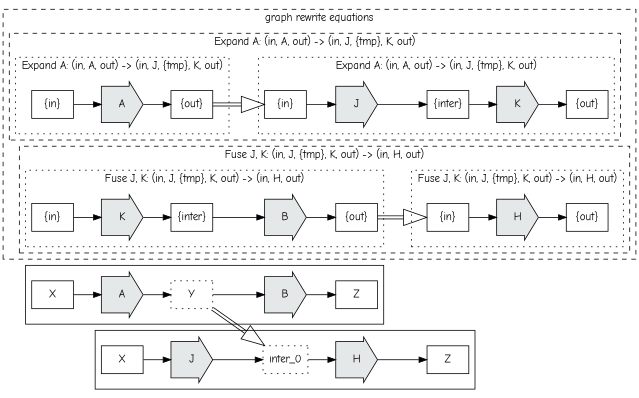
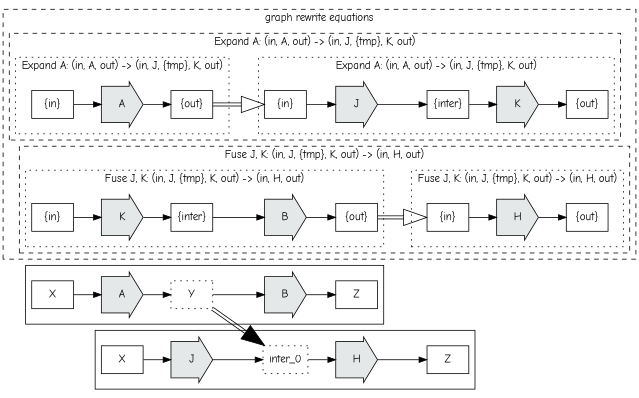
(227, 319) -> (227, 319)
